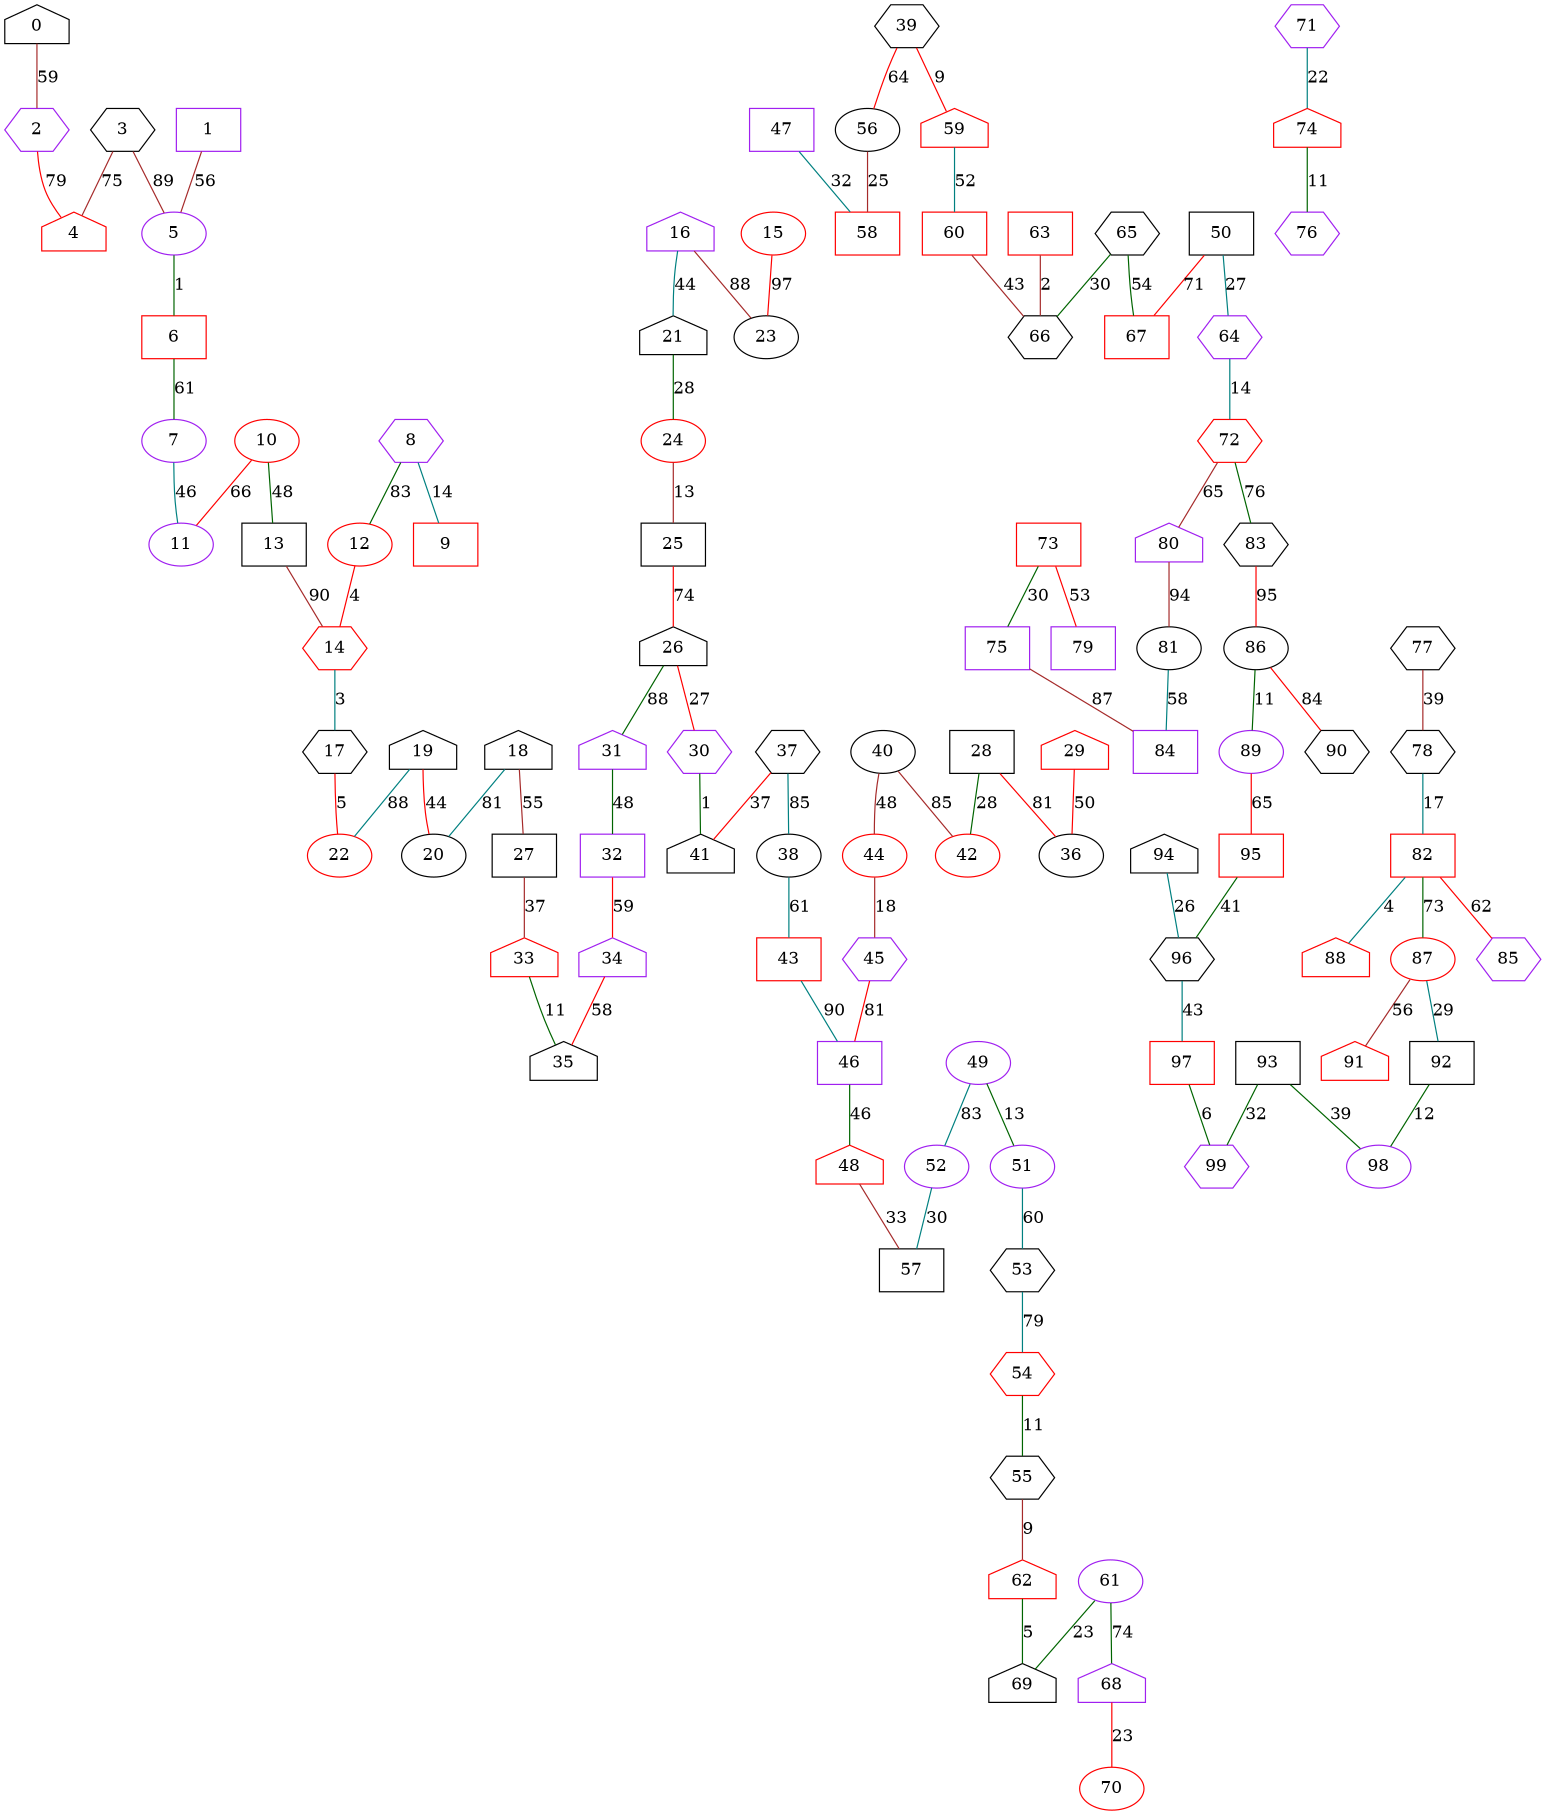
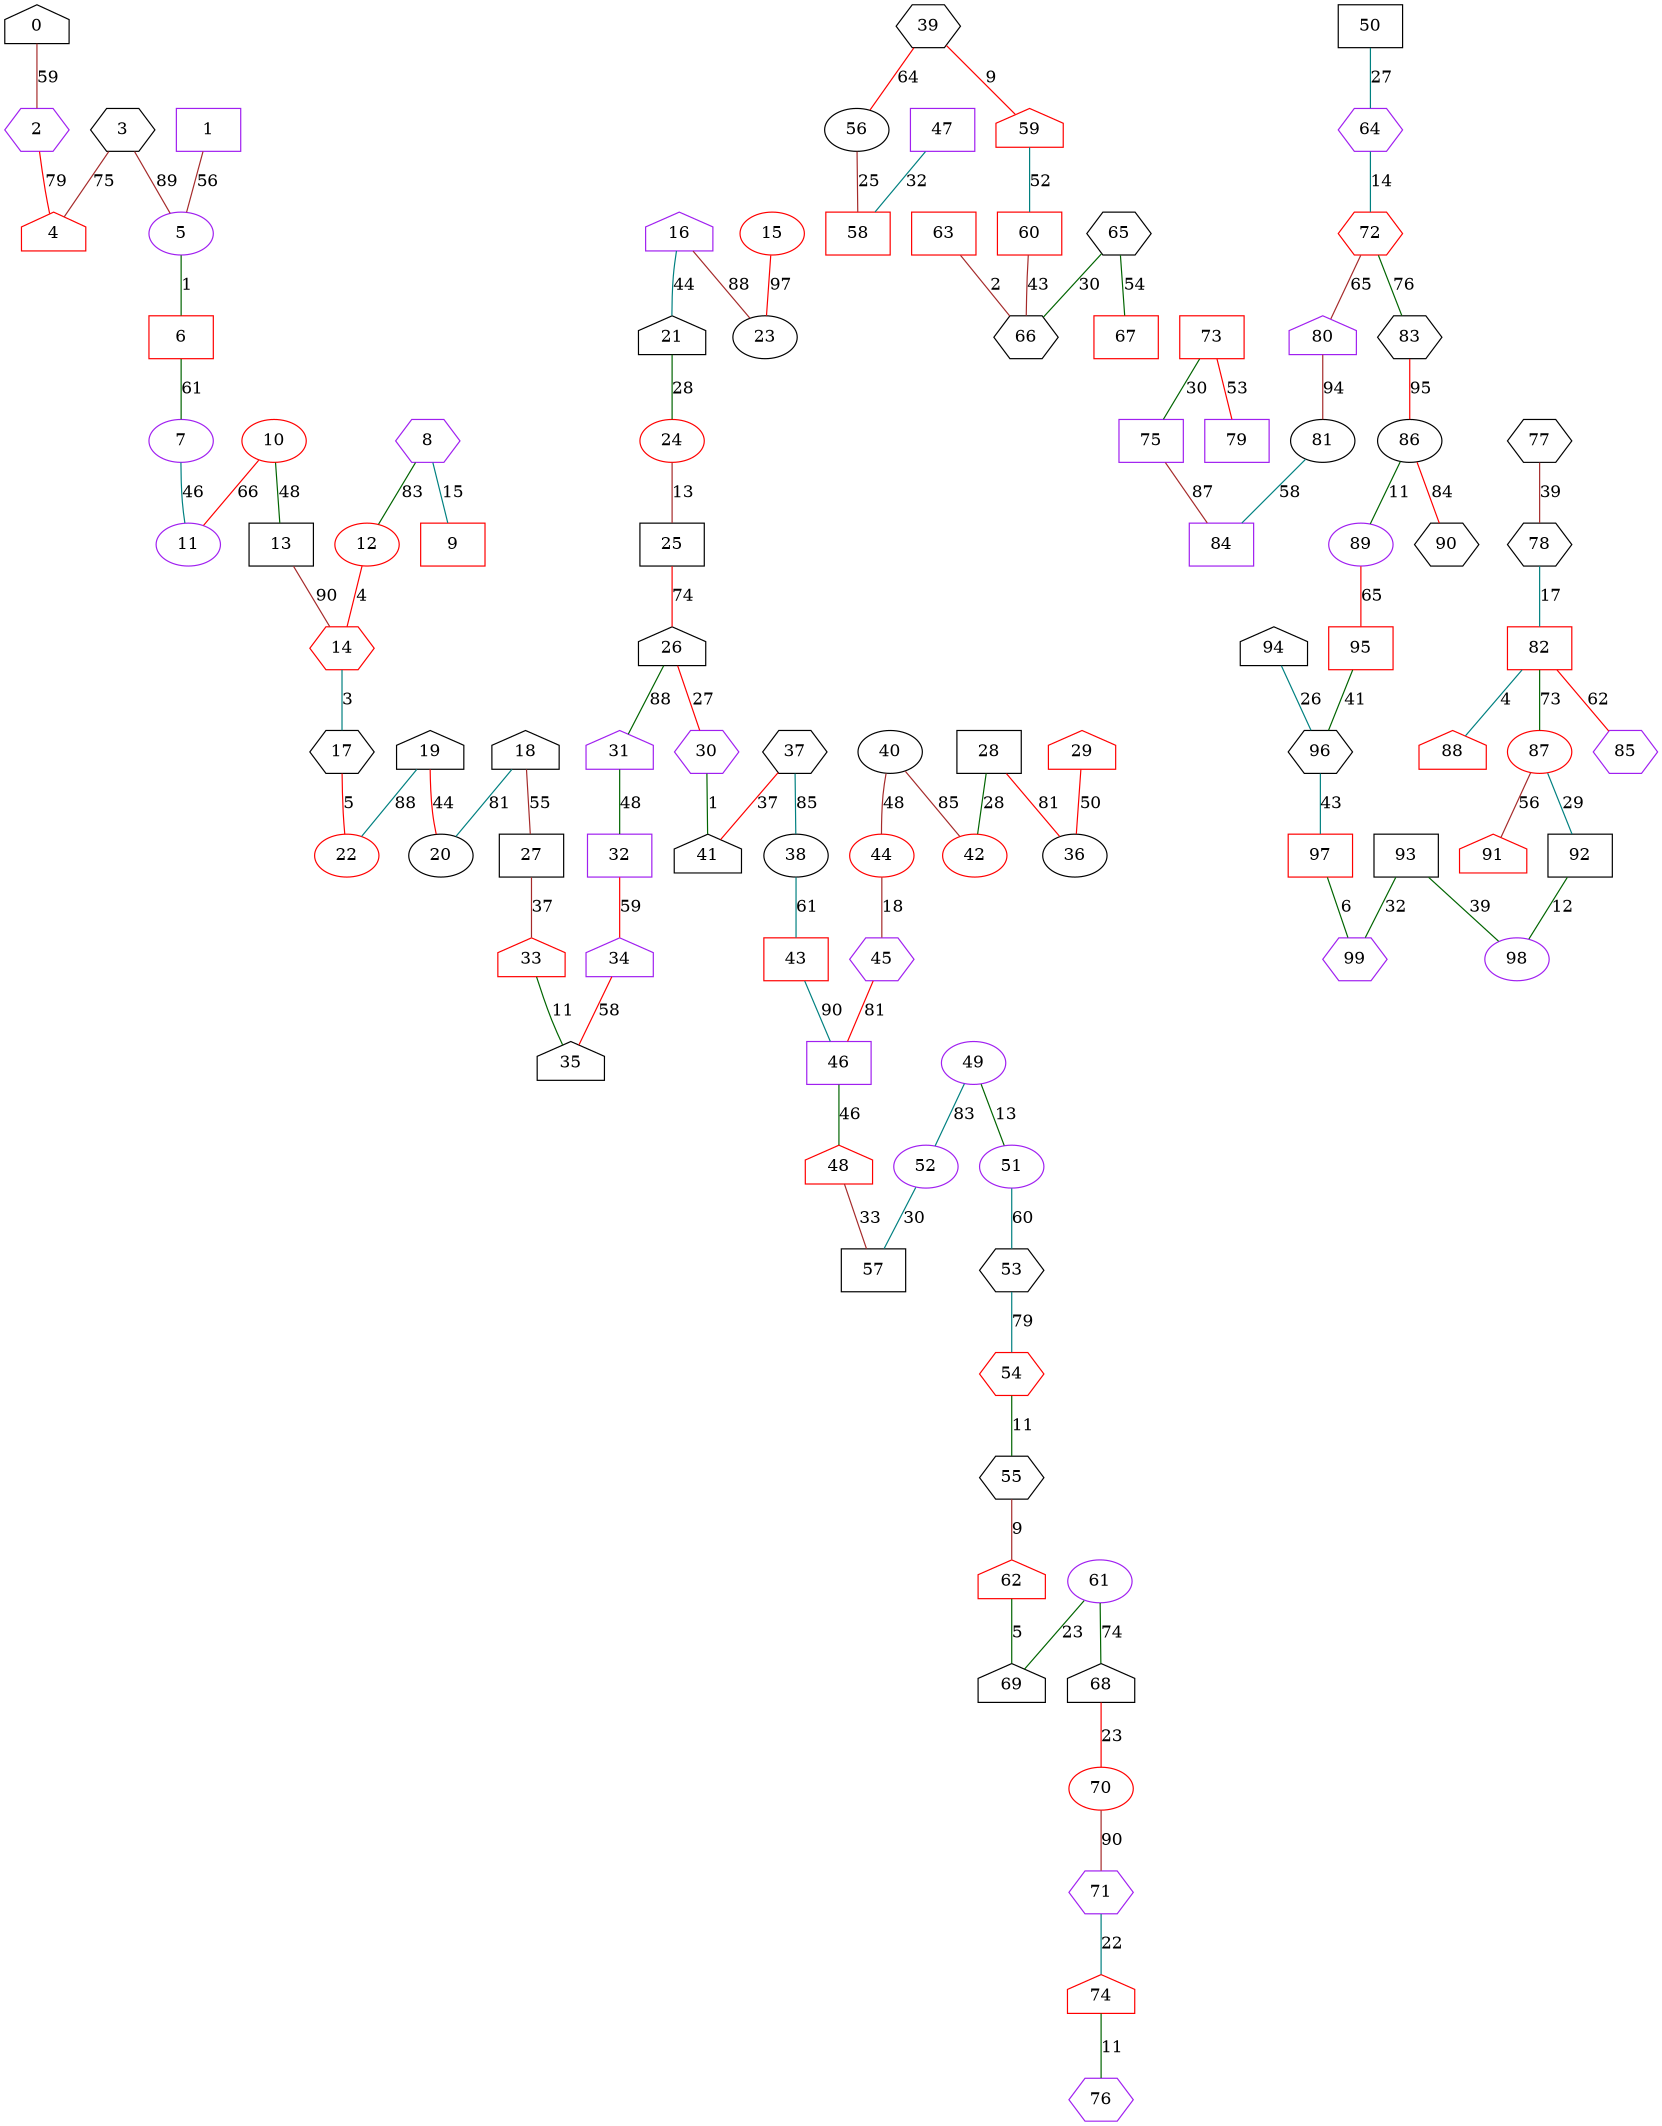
(1179, 285) -> none
(443, 493) -> (453, 493)
(1112, 1685) -> (1101, 1685)
none -> (1101, 1841)
